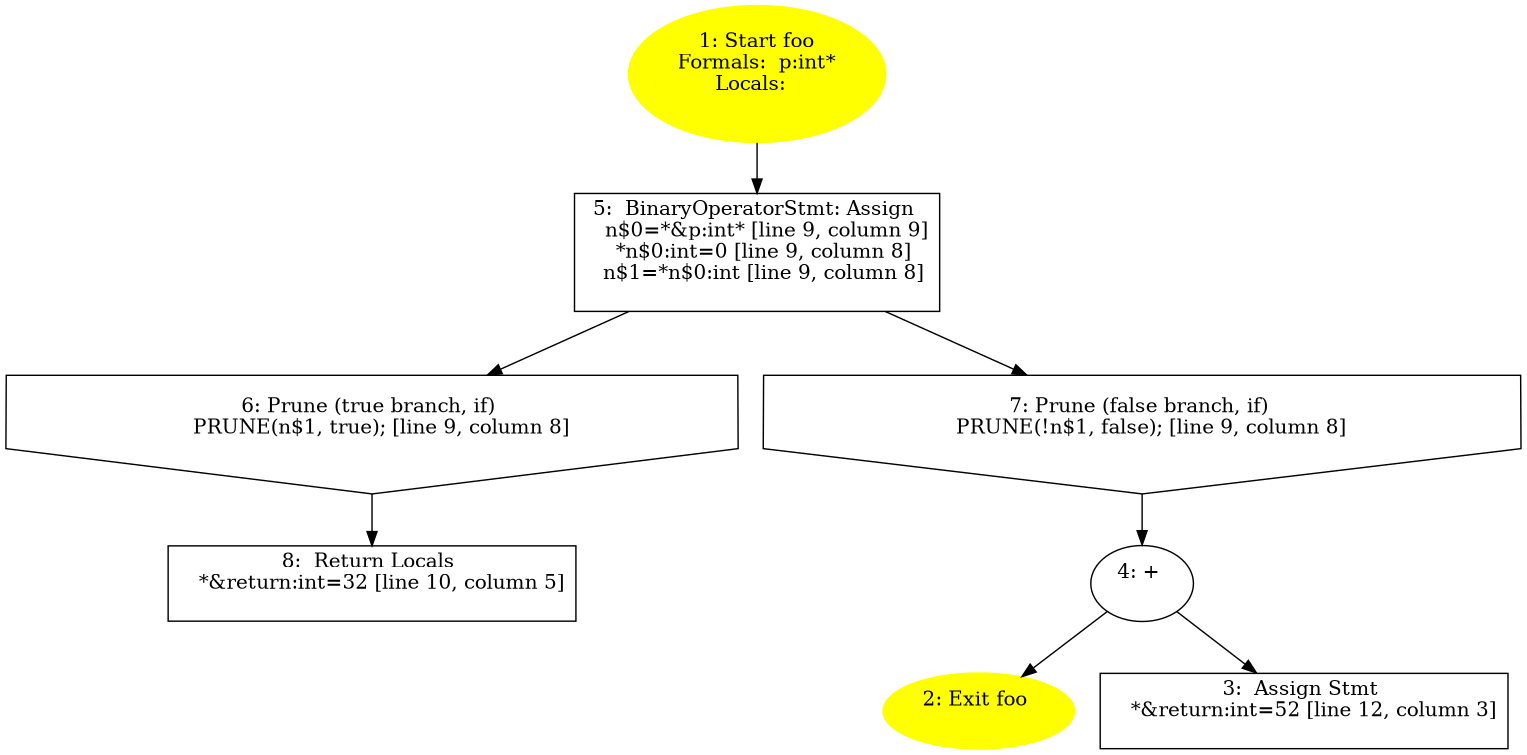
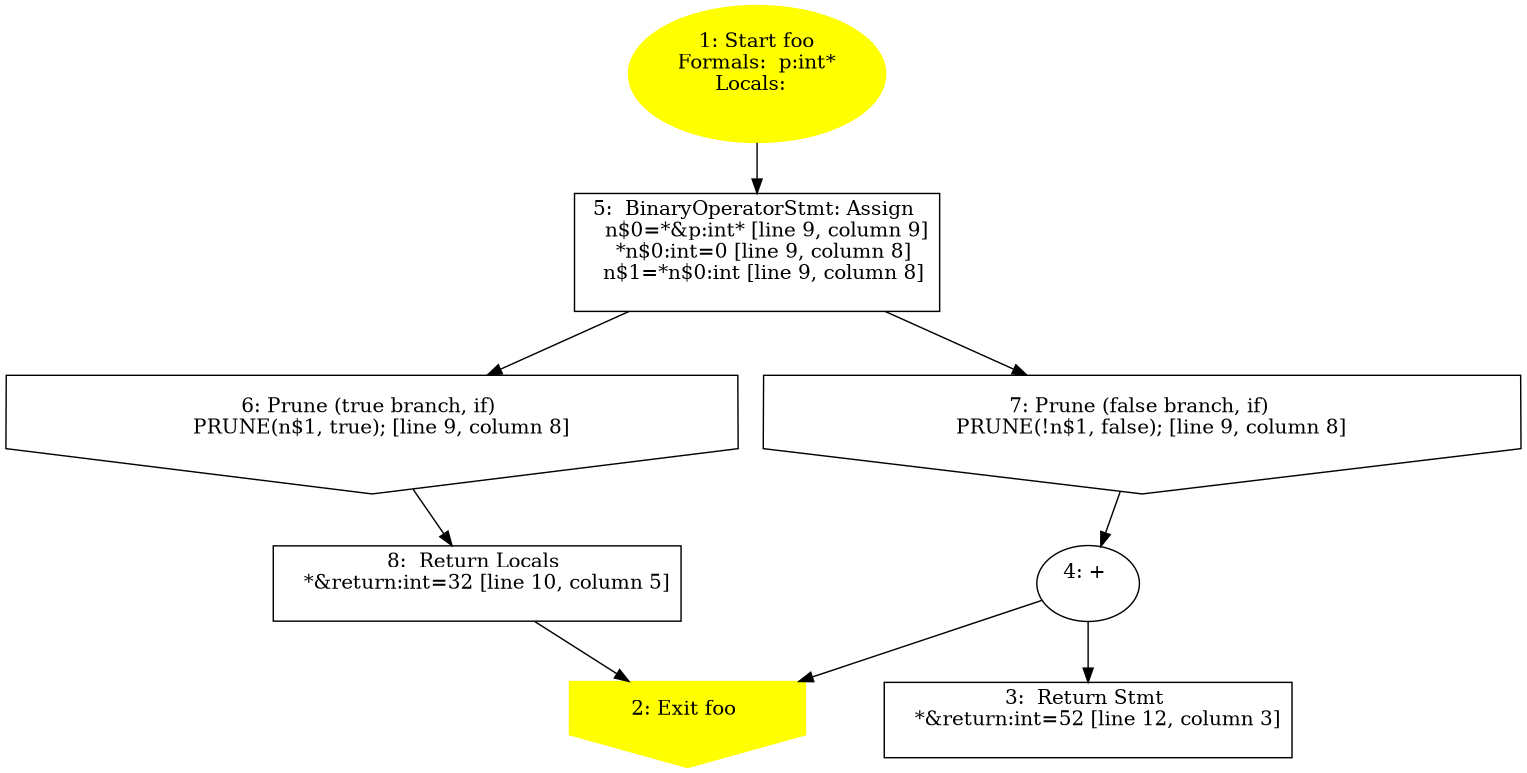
none -> (576, 648)
(979, 711) -> (687, 720)
(1304, 711) -> (1088, 720)
